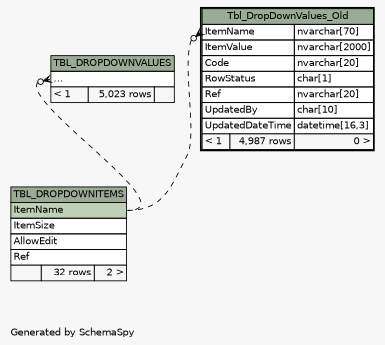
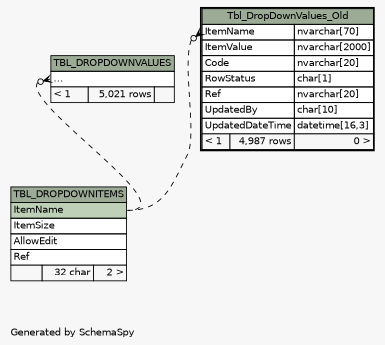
(125, 94) -> (125, 94)
(73, 273) -> (73, 273)
